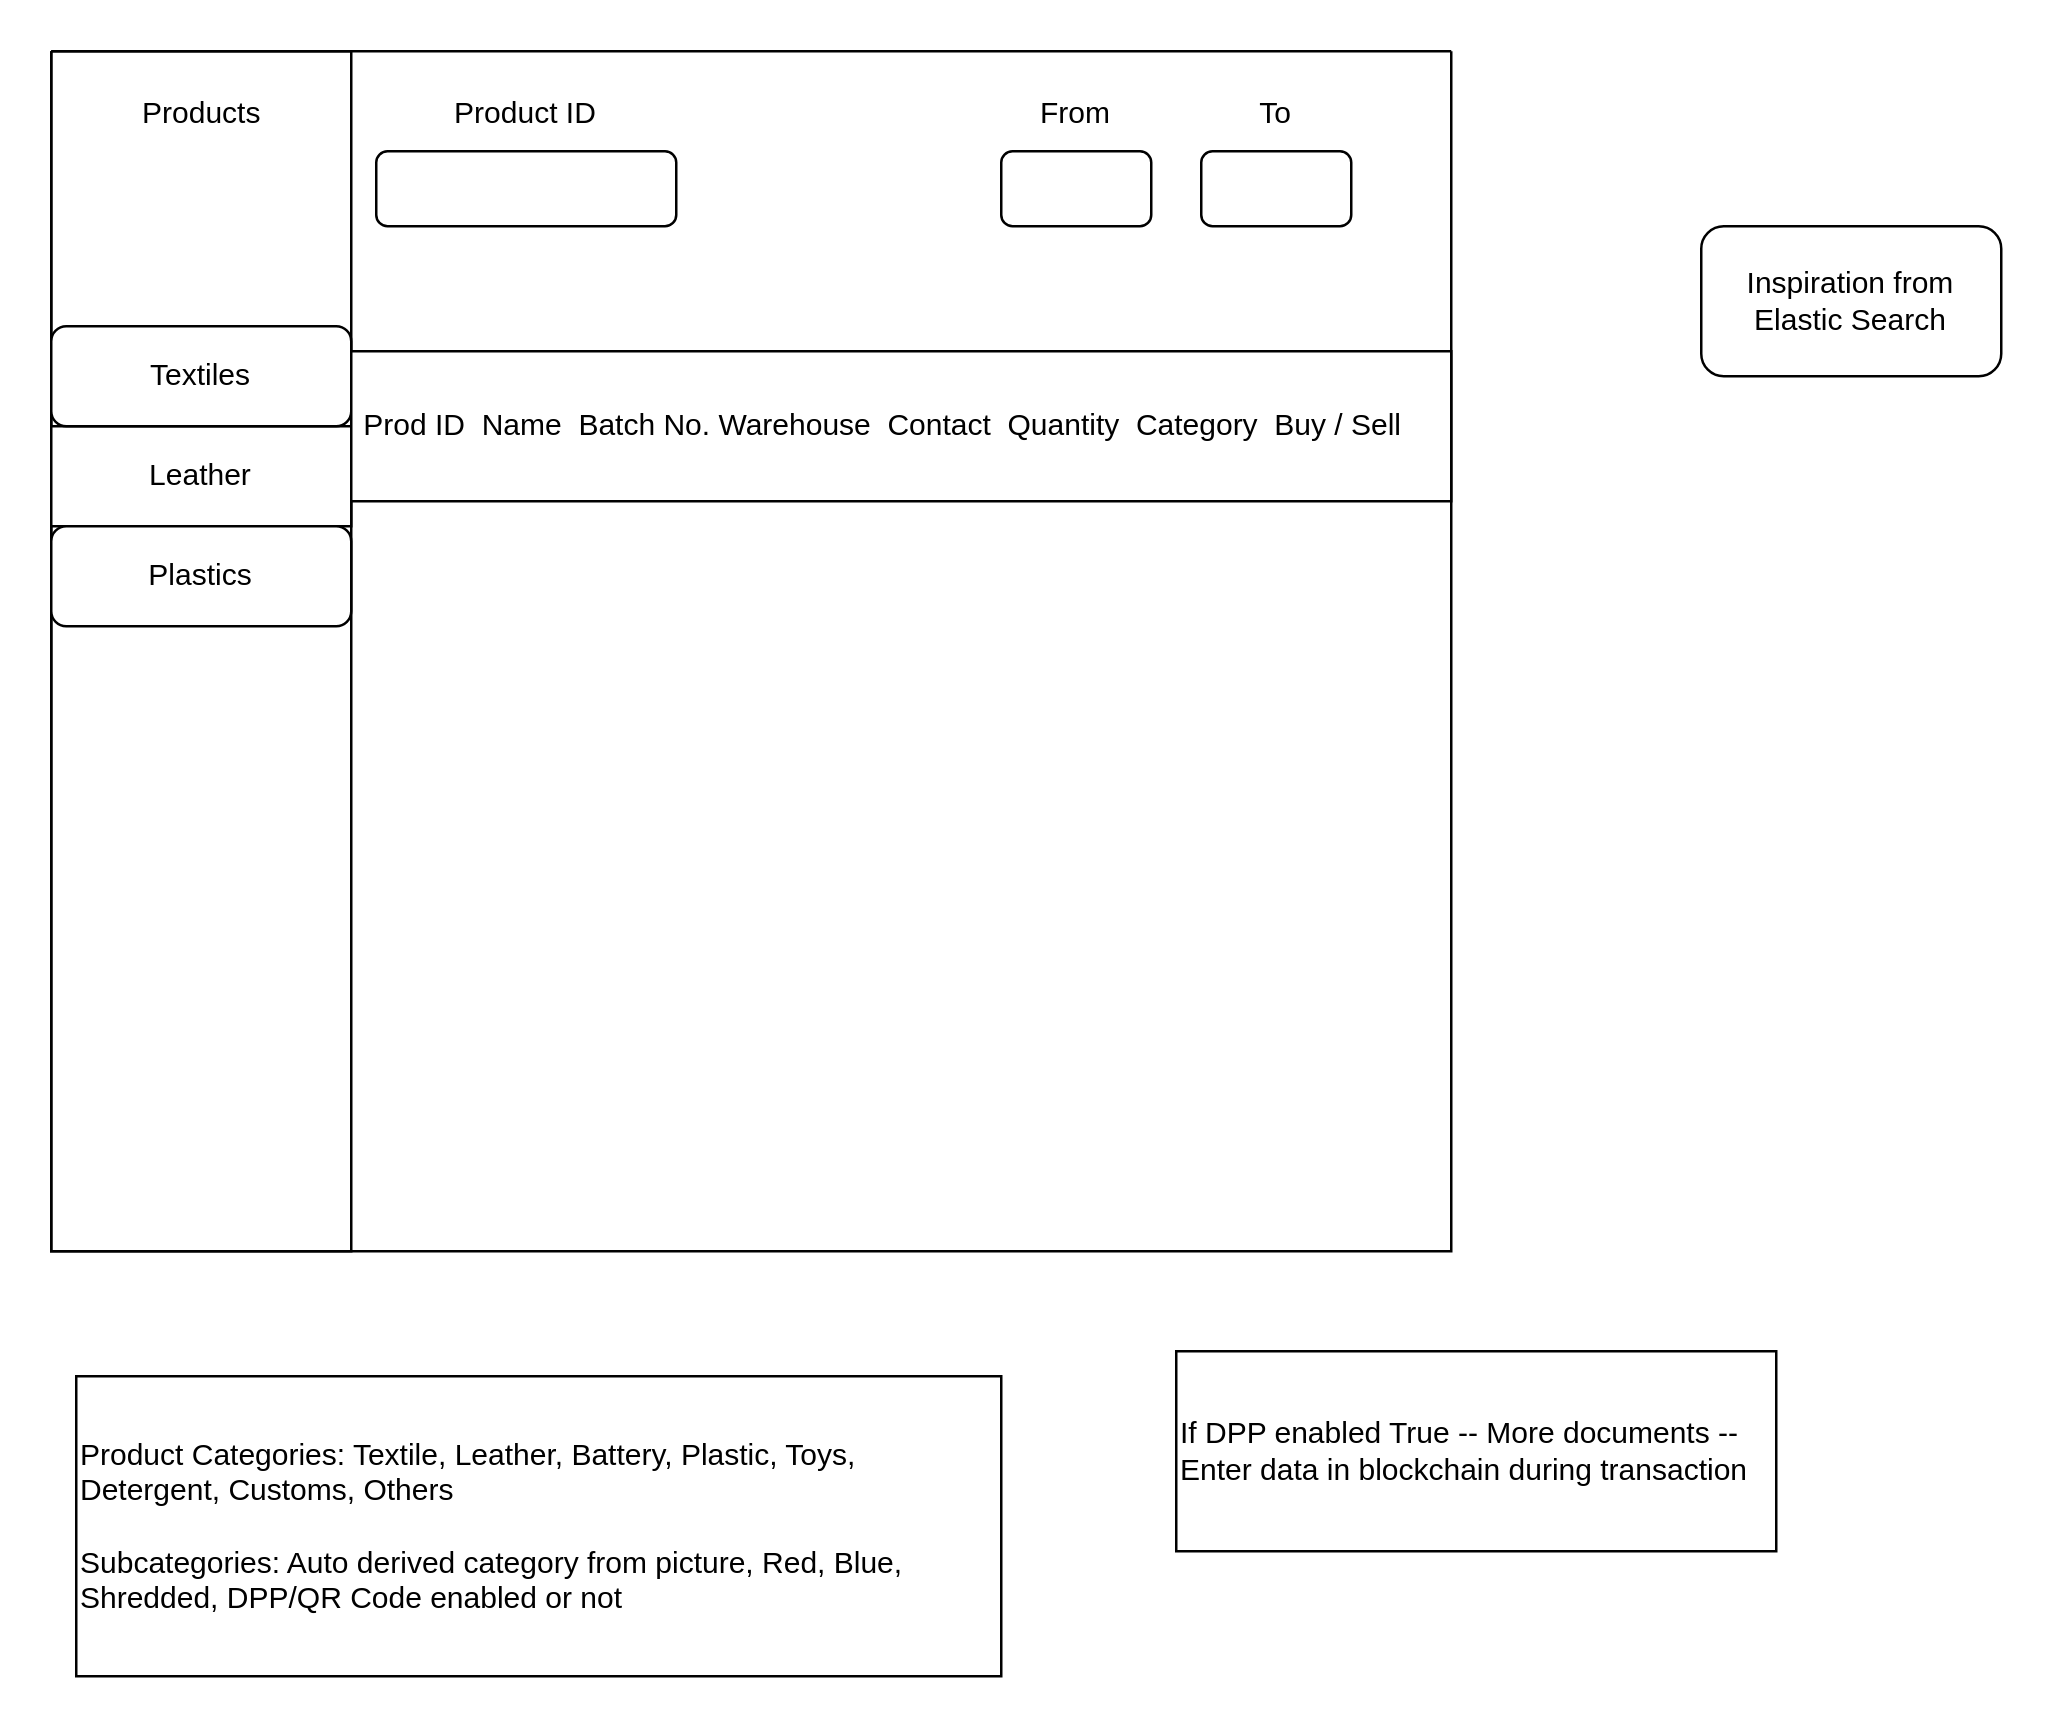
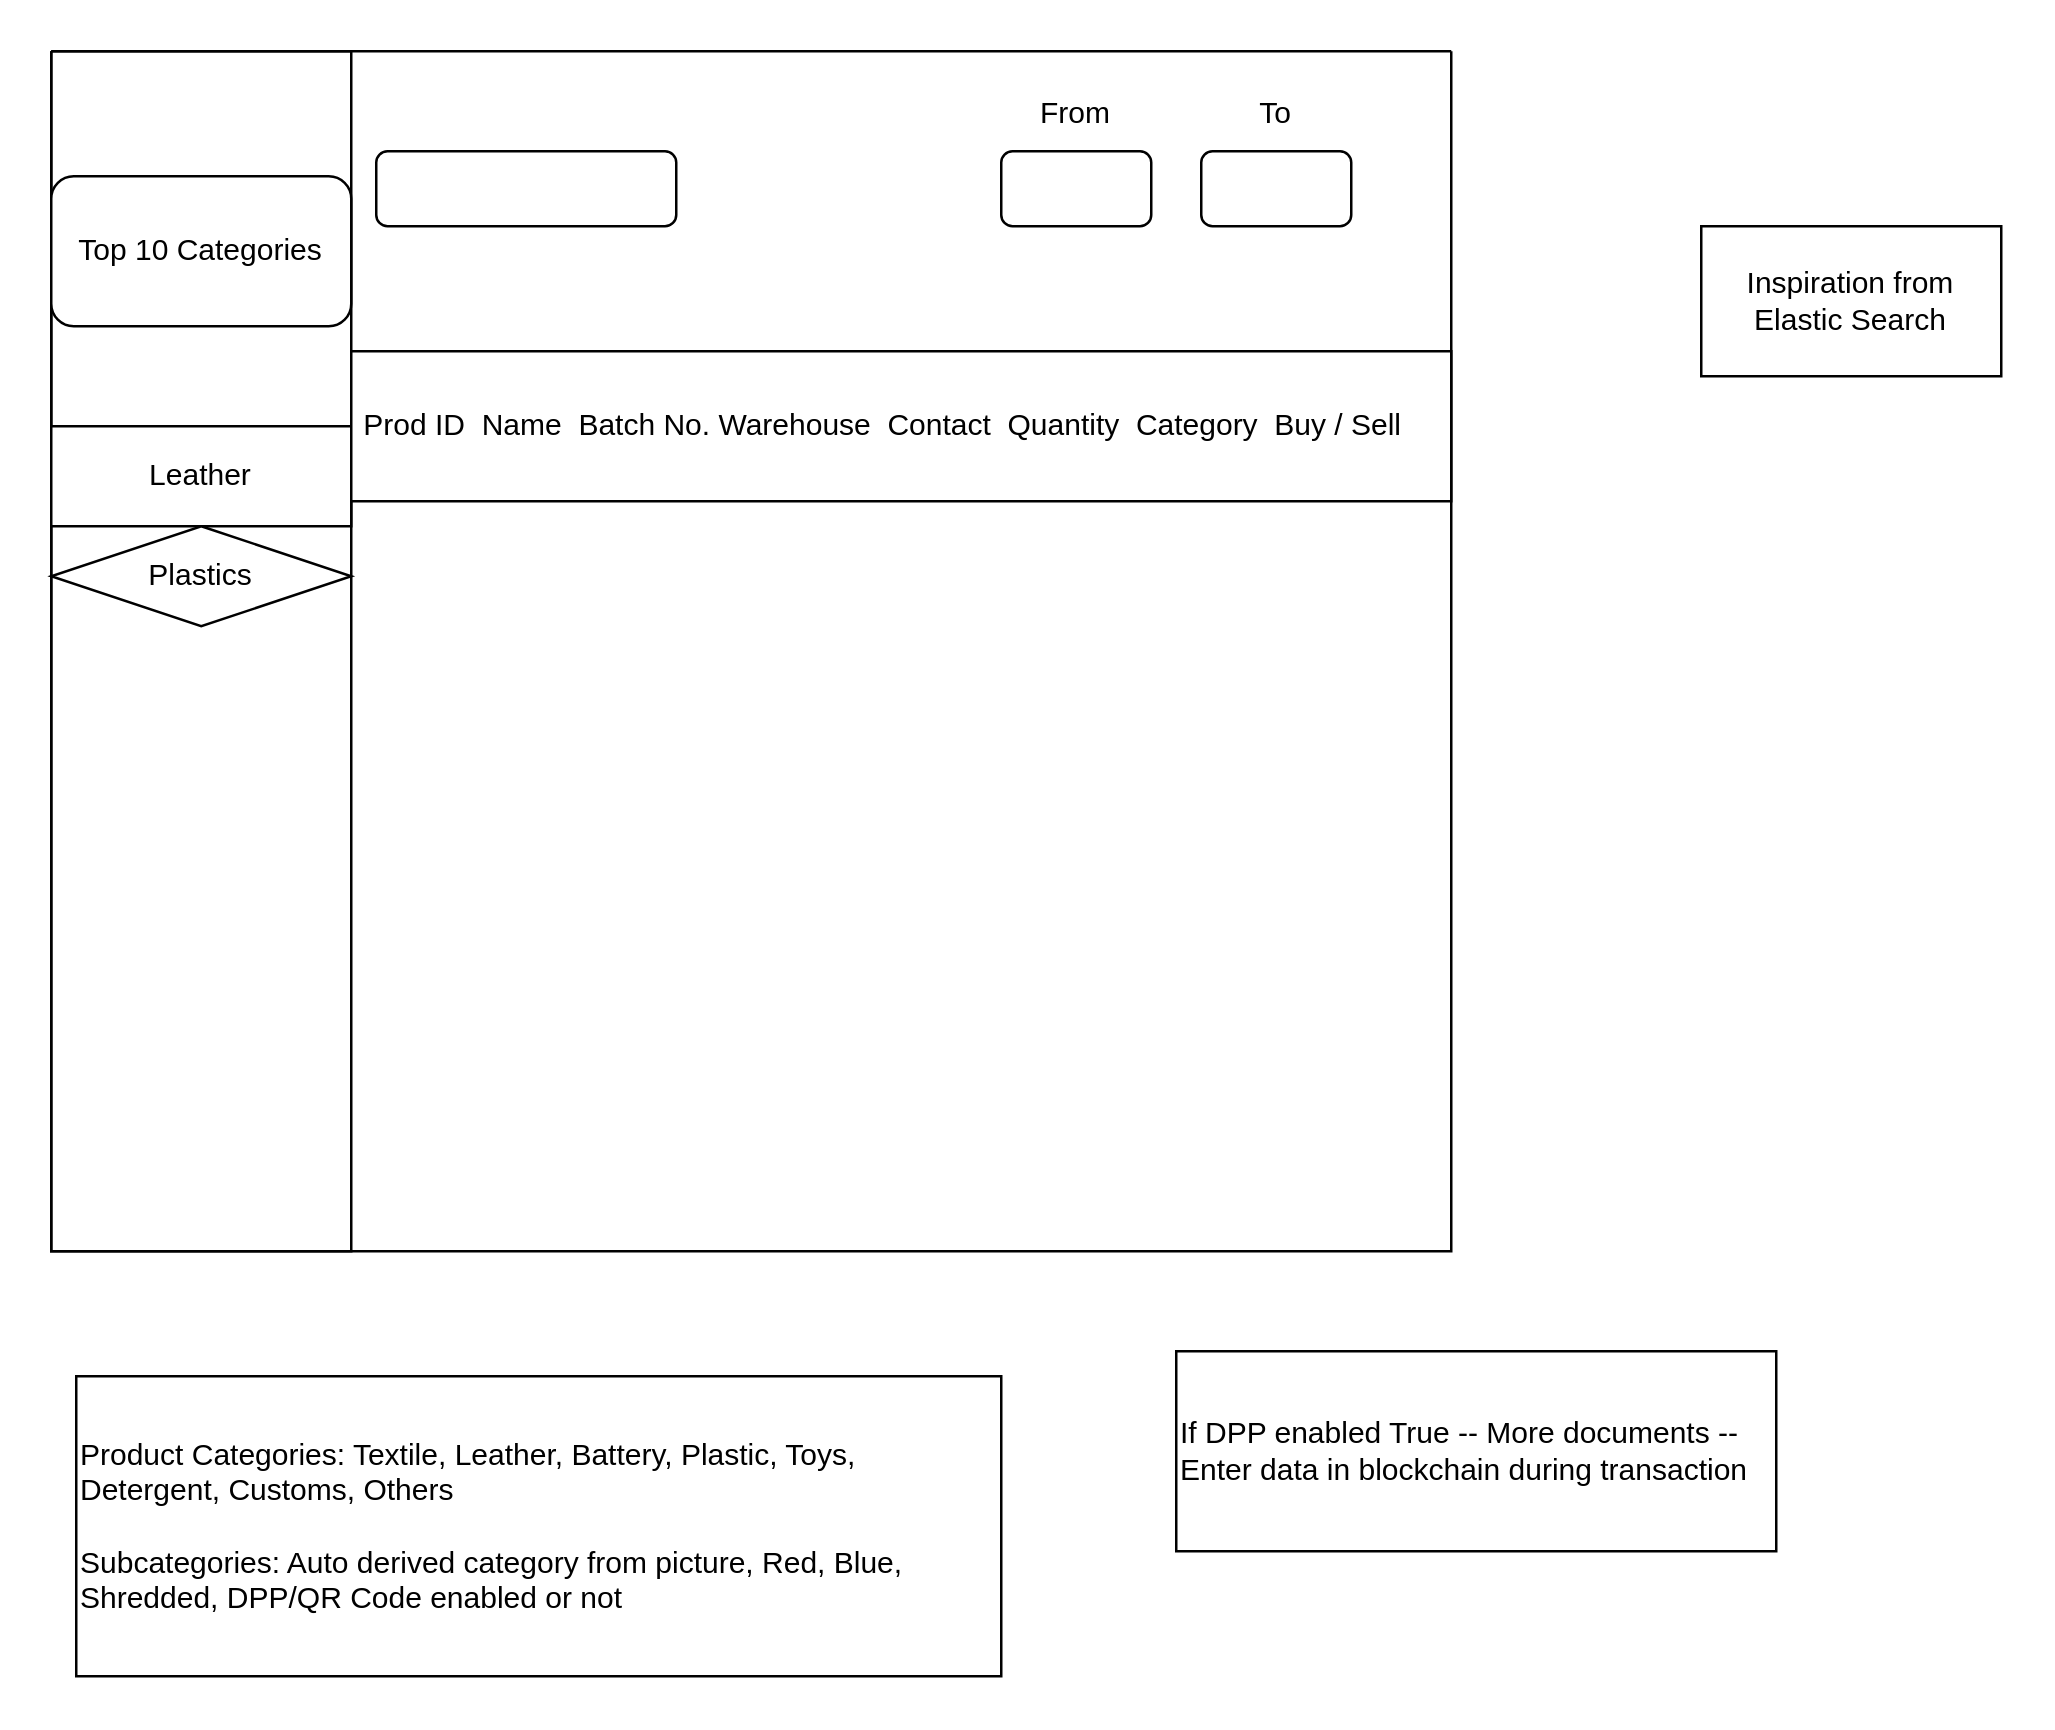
(201, 114) -> none
(526, 114) -> none
none -> (201, 251)
(1851, 301) -> (1851, 301)
(201, 376) -> none
(201, 576) -> (201, 576)
